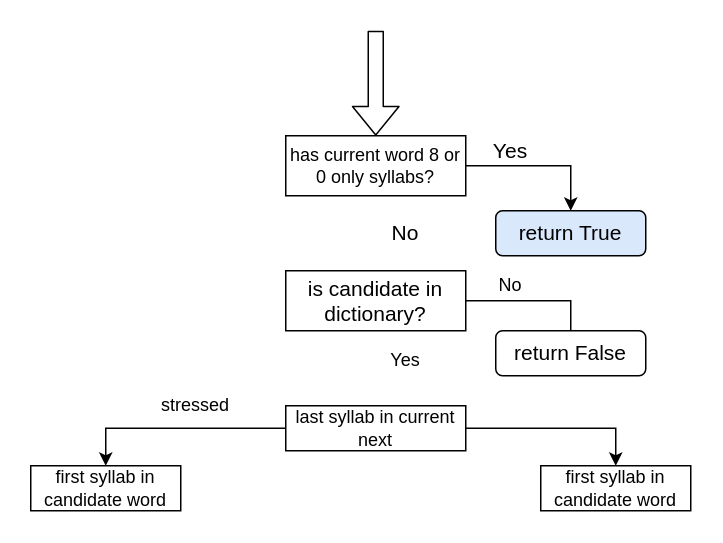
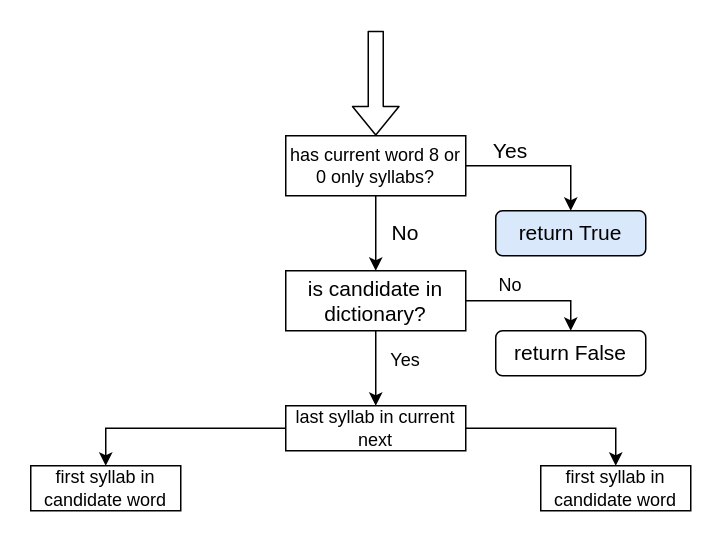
none -> (376, 228)
(571, 323) -> (571, 319)
none -> (376, 363)
(196, 406) -> none
